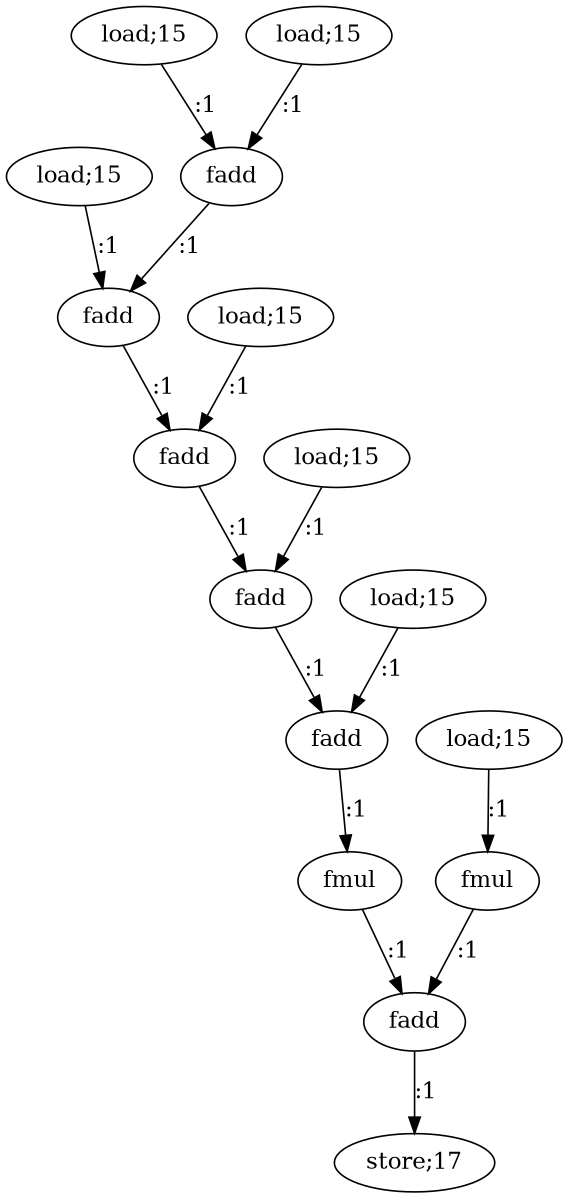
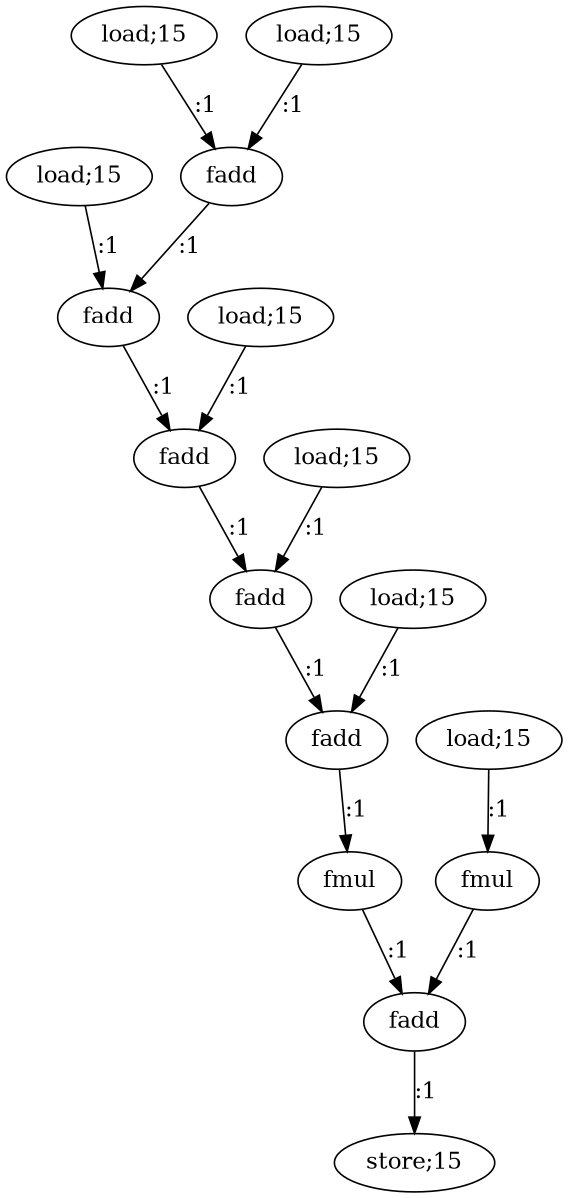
(415, 1163) -> (415, 1163)
